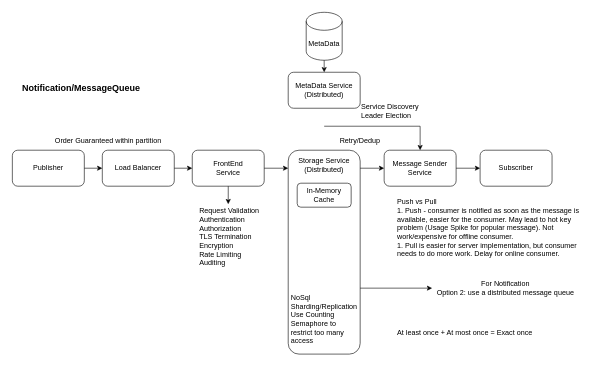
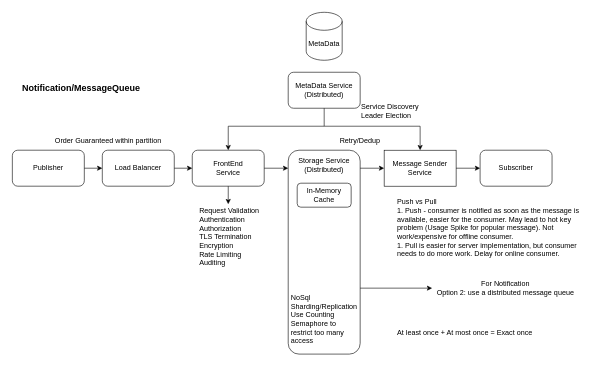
(324, 66) -> none
none -> (228, 126)
(420, 168) -> (420, 168)
